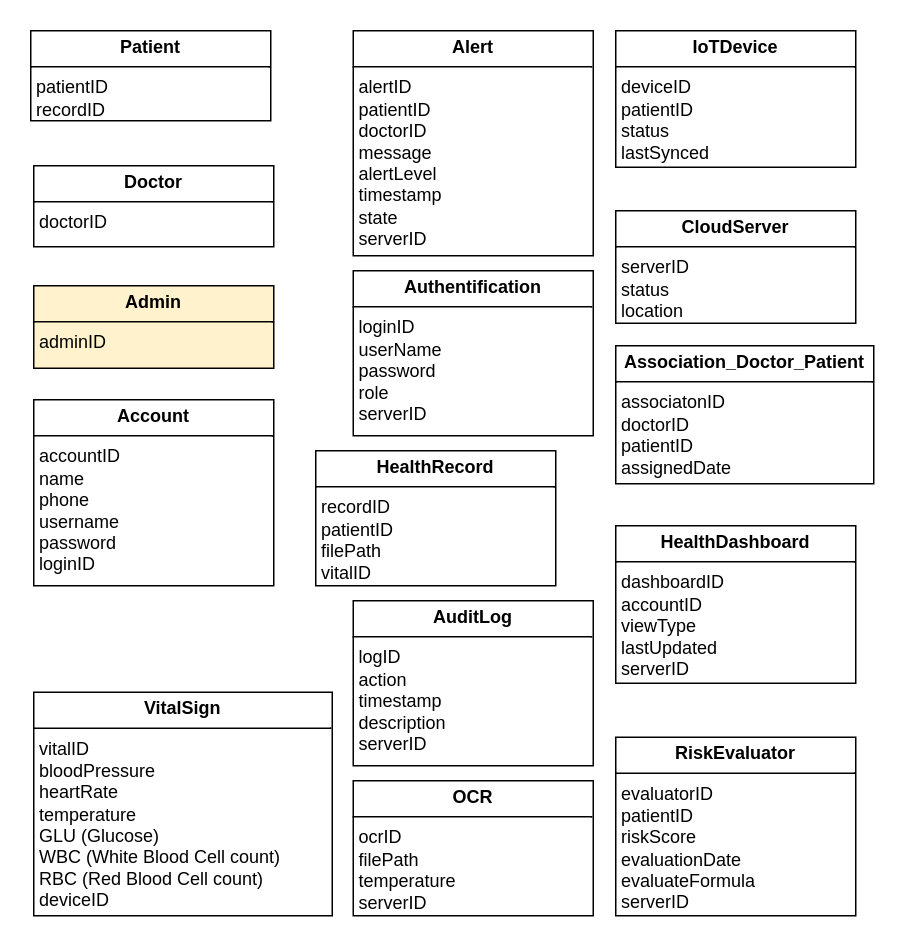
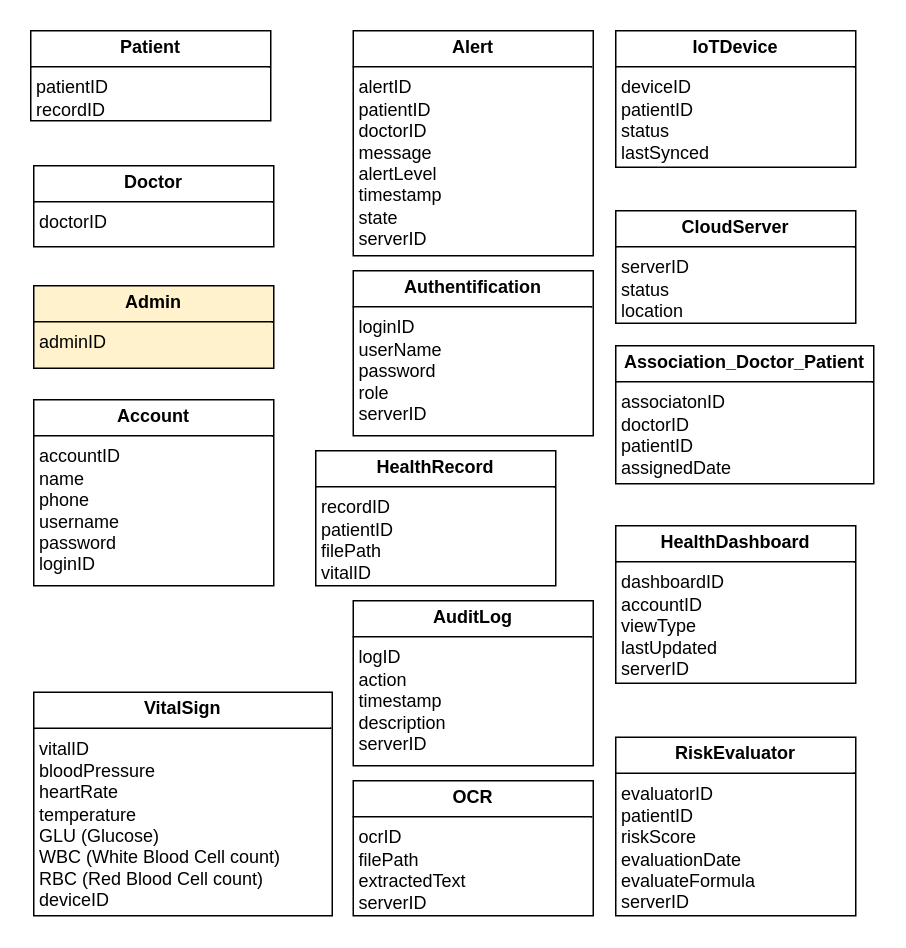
(409, 835) -> (419, 835)
